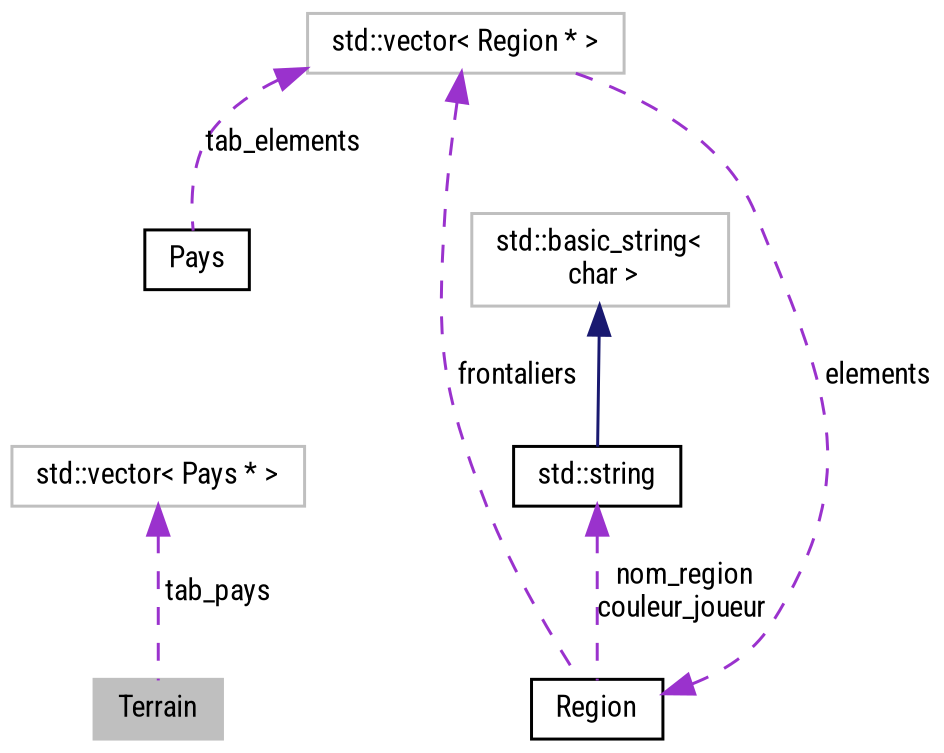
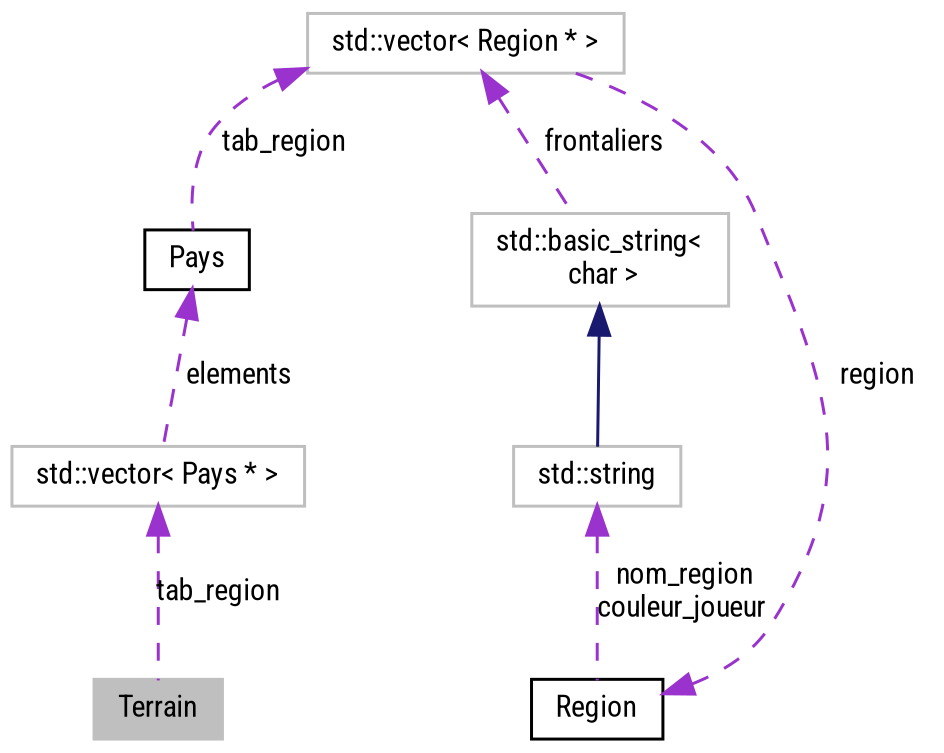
(281, 143) -> (281, 143)
(875, 376) -> (875, 376)
none -> (175, 383)
(453, 405) -> (536, 156)
(597, 476) -> (597, 476)
(215, 593) -> (215, 593)
